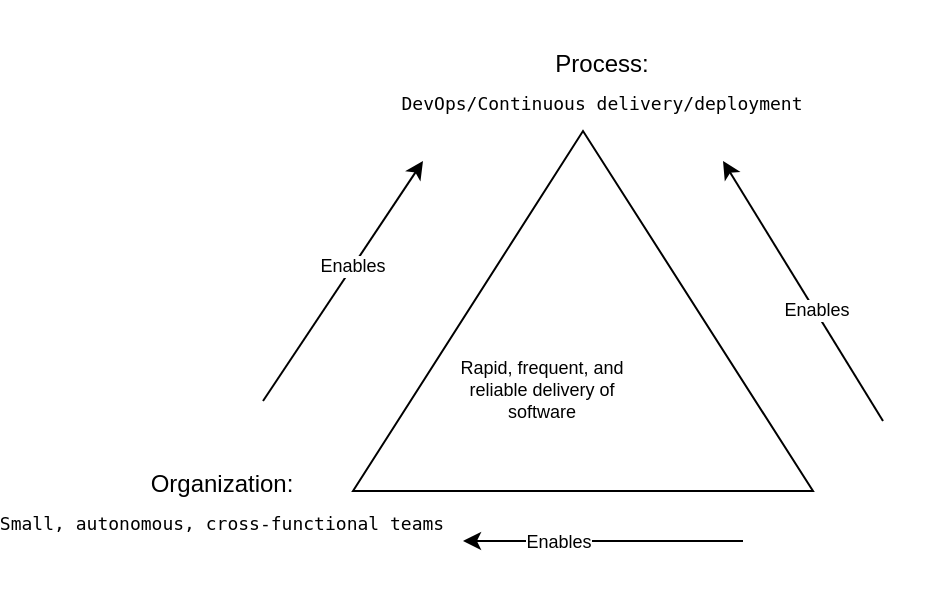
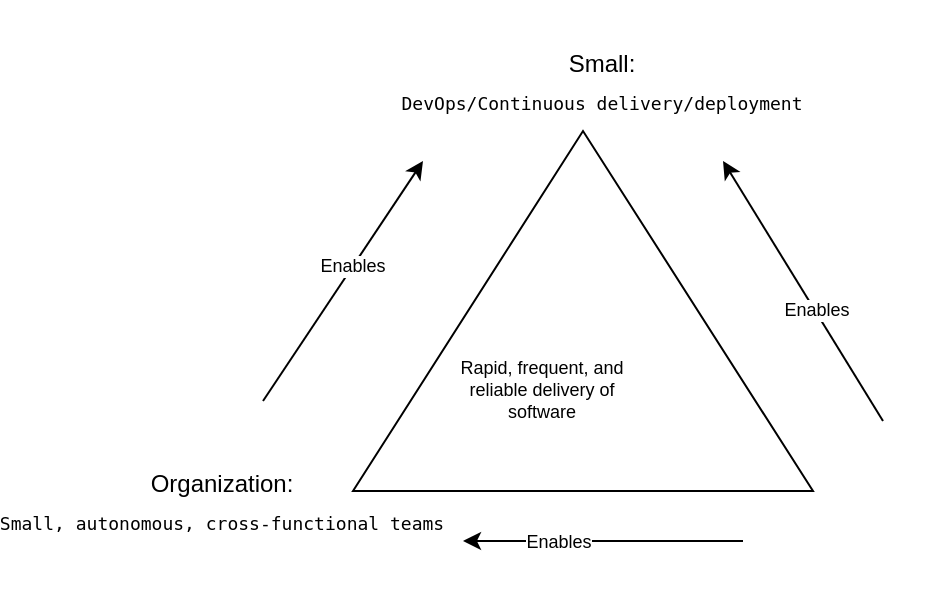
(603, 91) -> (603, 91)
